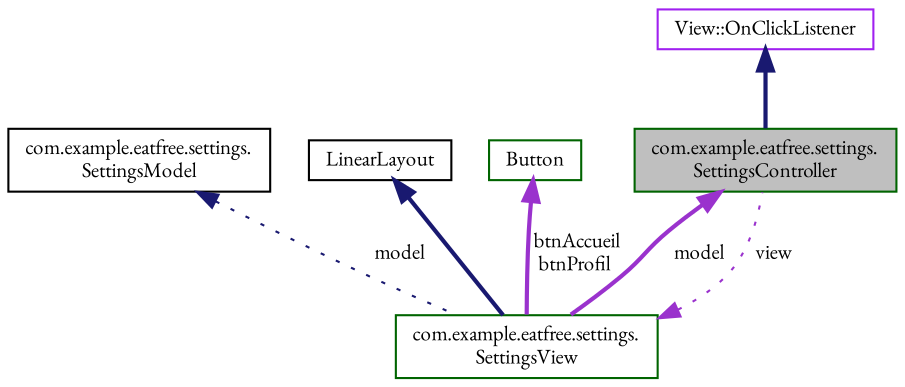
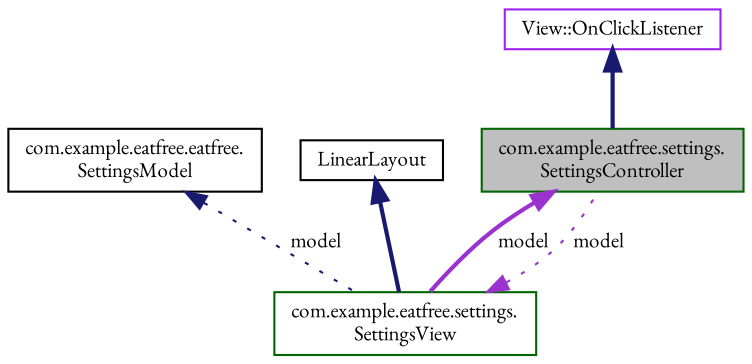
(139, 160) -> (135, 160)
(535, 160) -> none
(772, 253) -> (597, 242)
